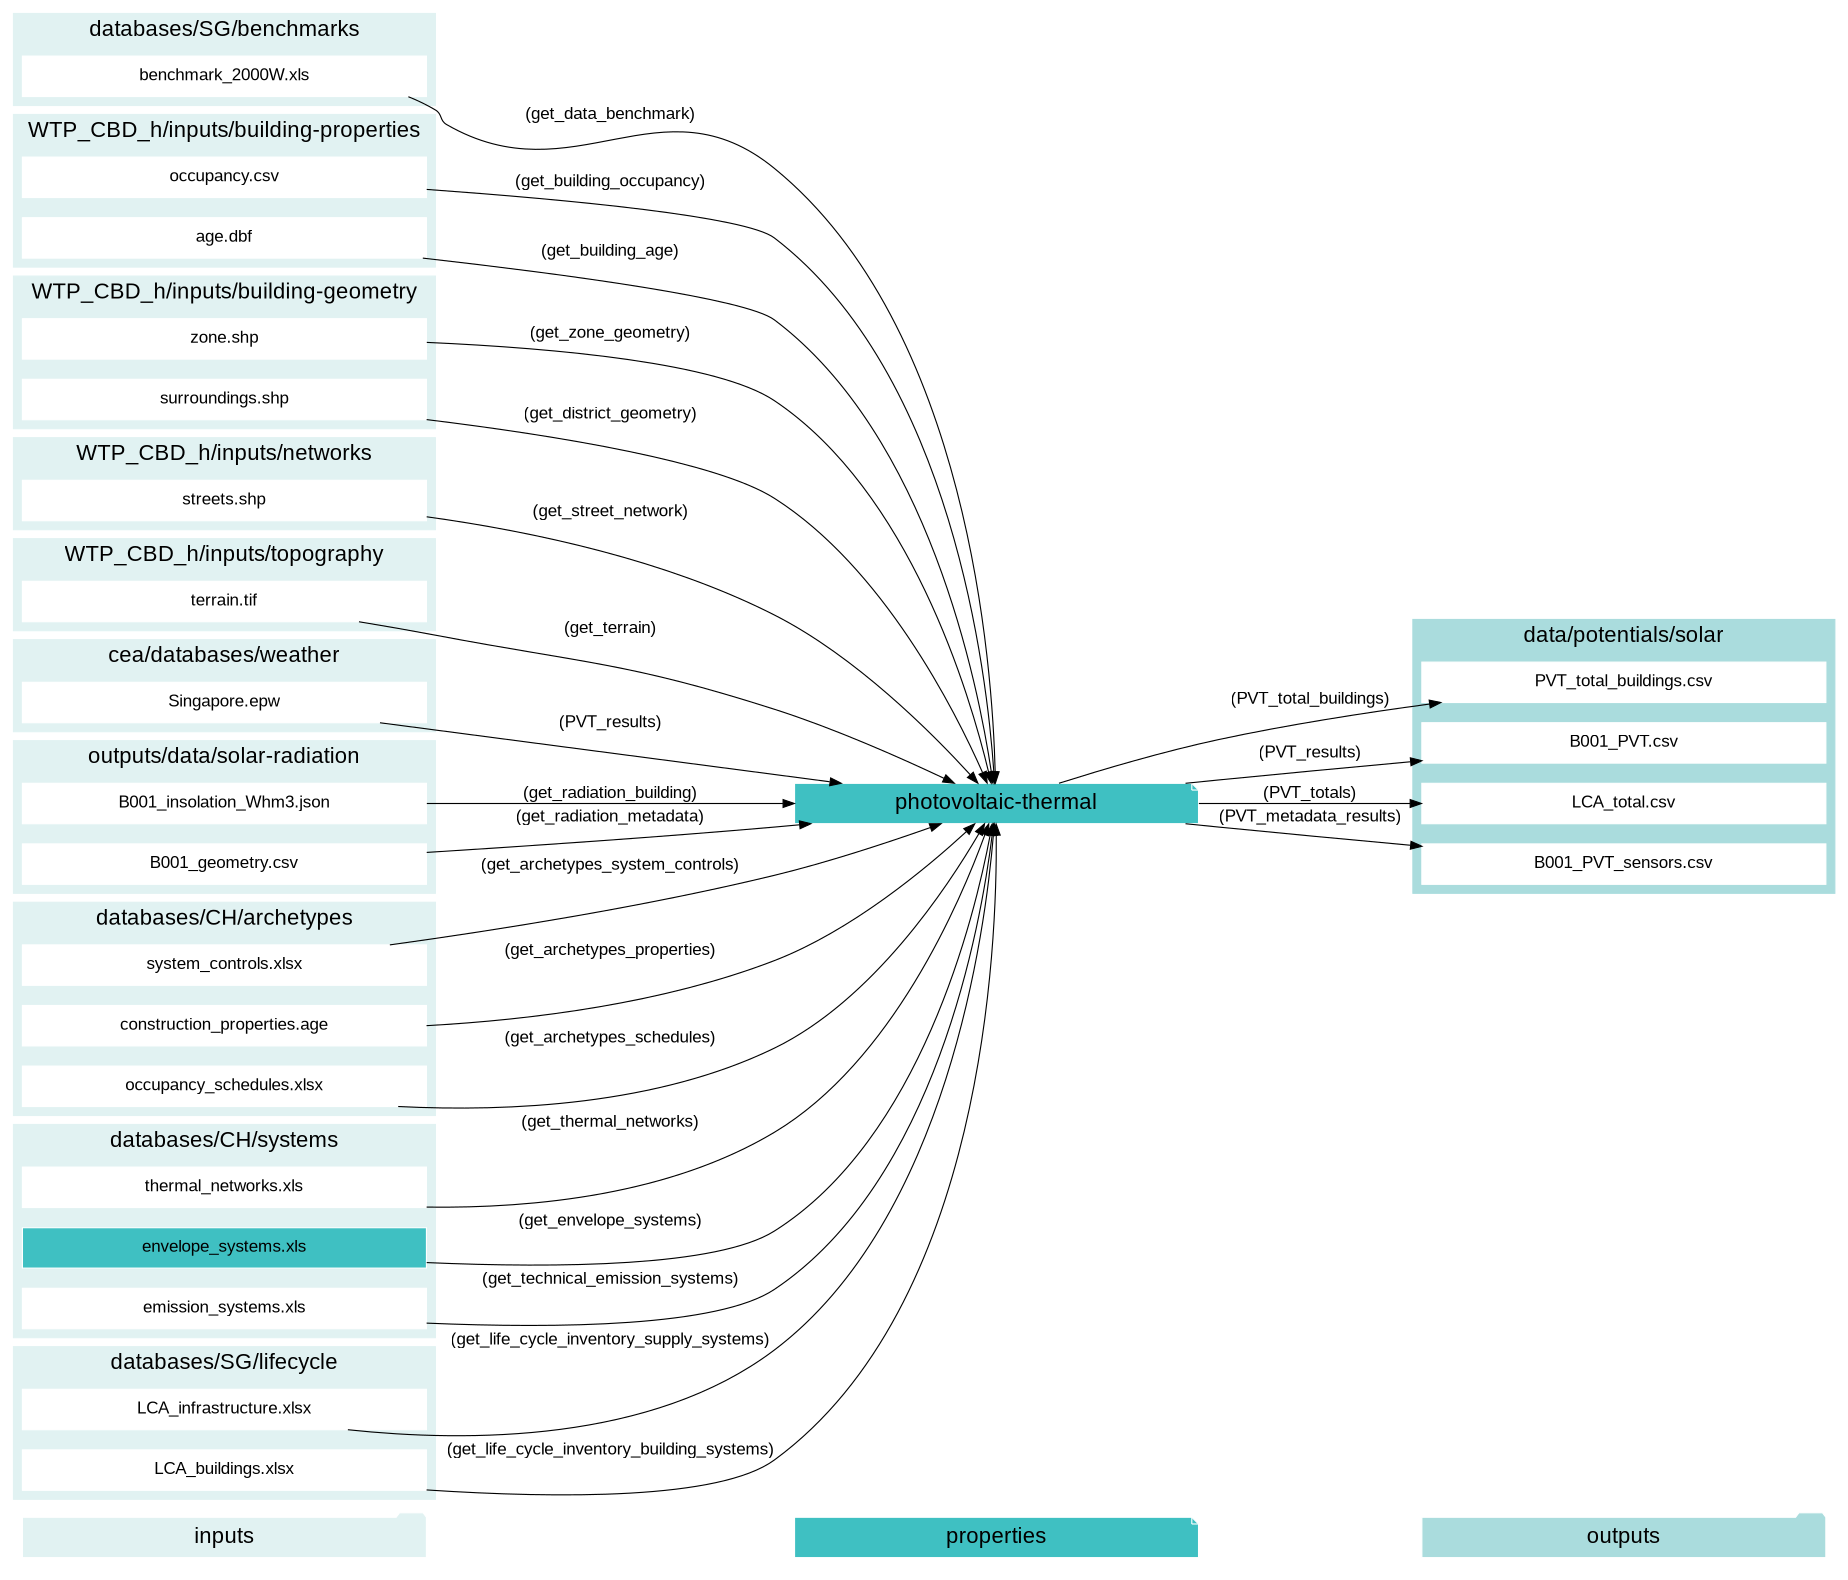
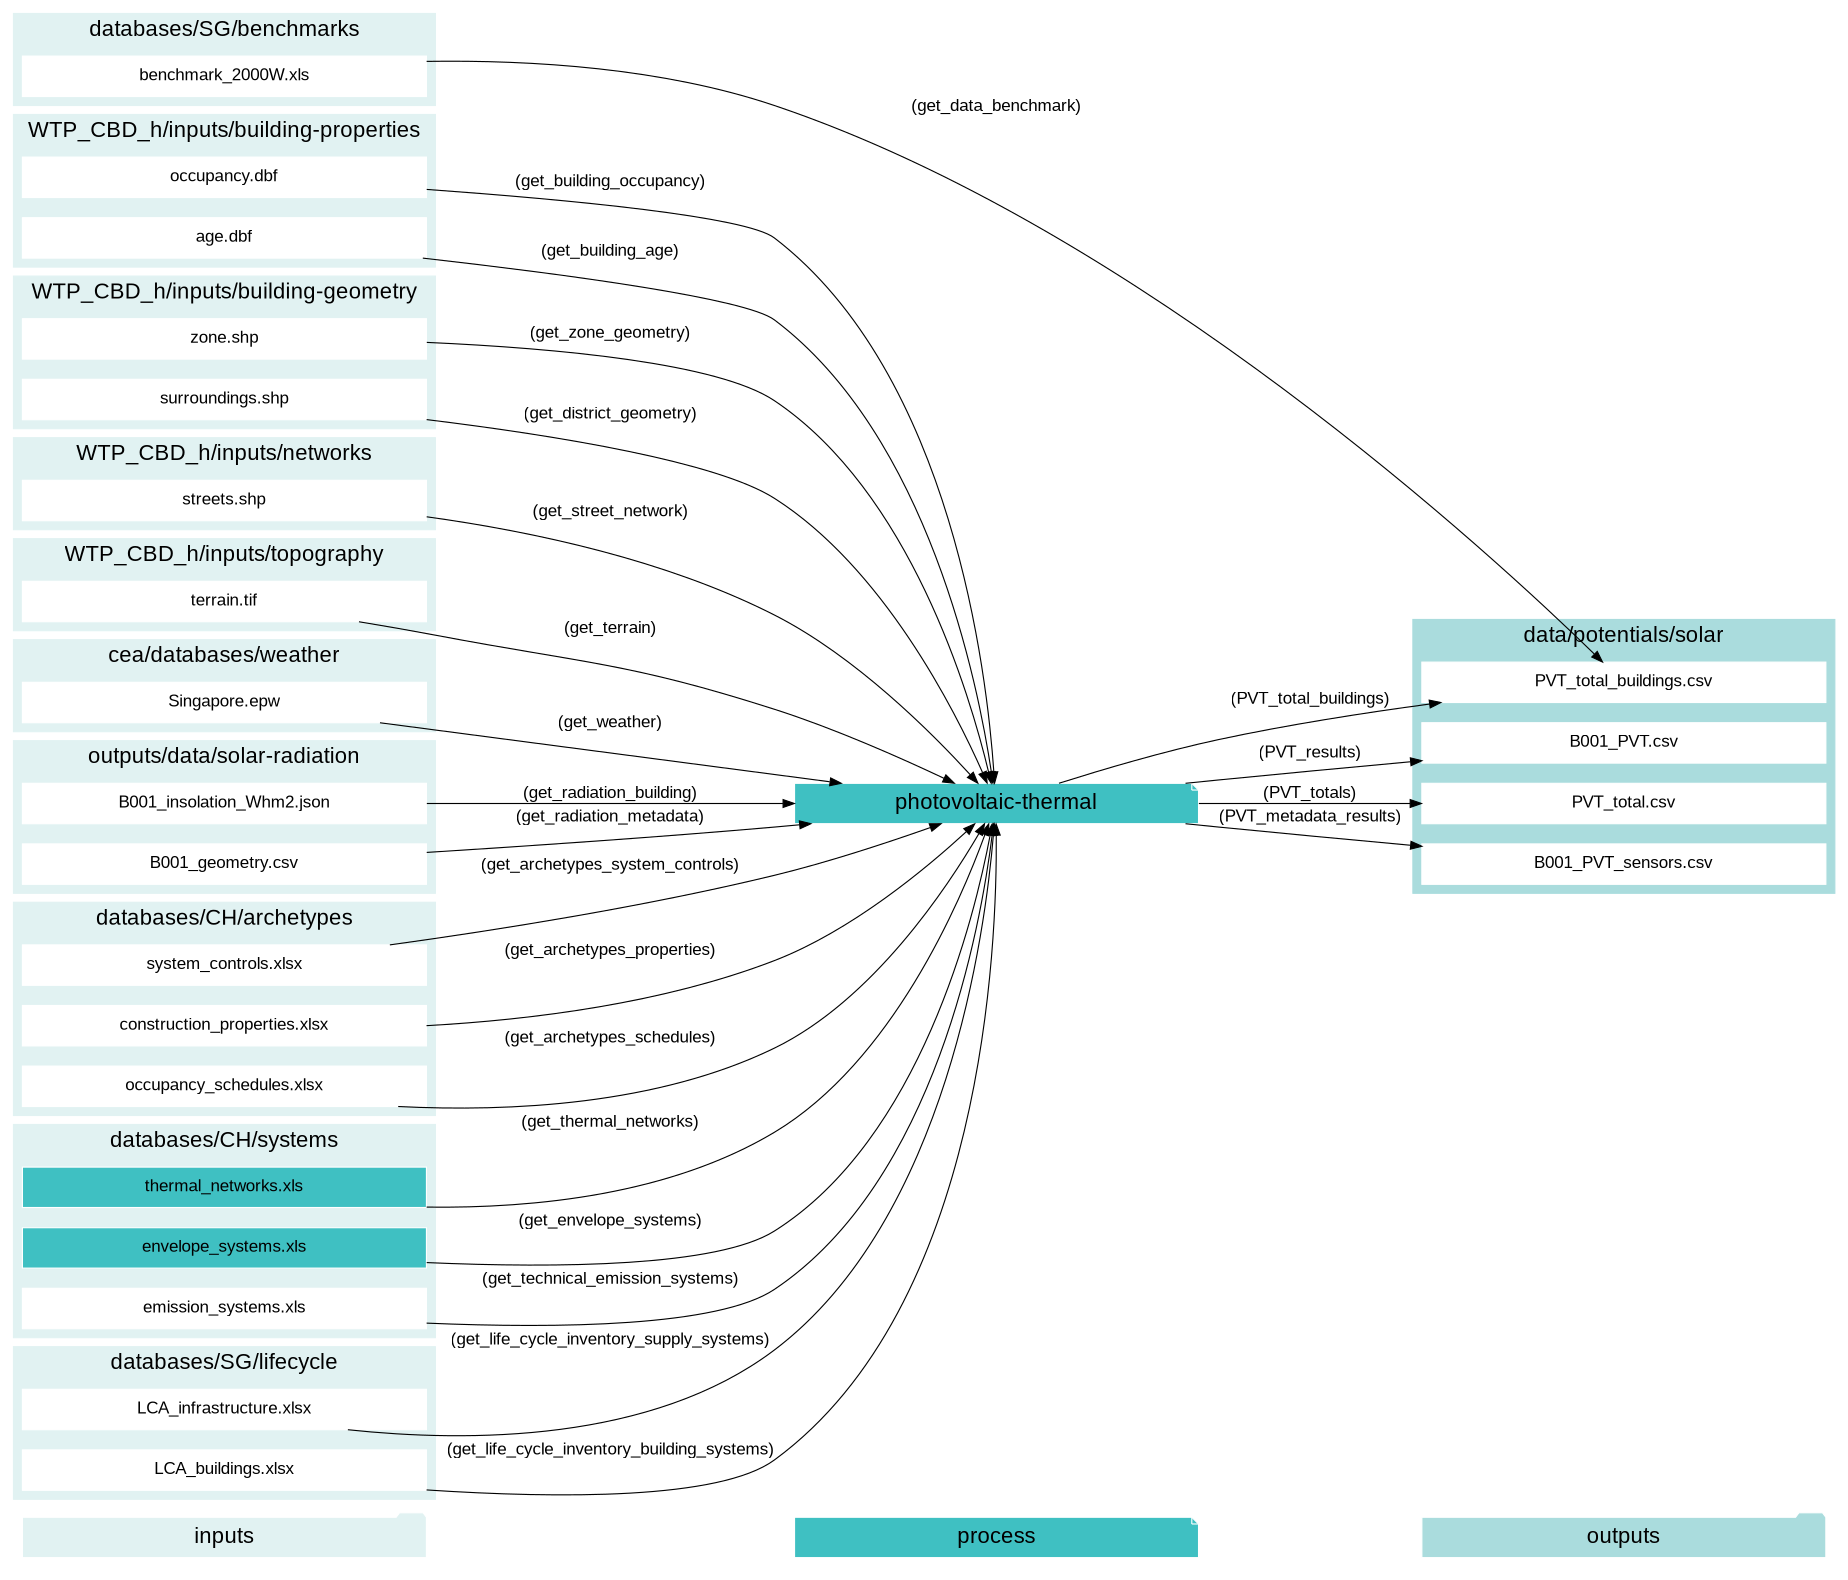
(224, 177) -> (224, 177)
(862, 270) -> (1064, 243)
(610, 723) -> (610, 723)
(224, 804) -> (224, 804)
(1624, 804) -> (1624, 804)
(224, 1026) -> (224, 1026)
(224, 1187) -> (224, 1187)
(997, 1537) -> (997, 1537)
